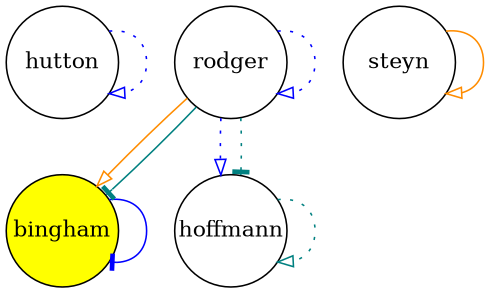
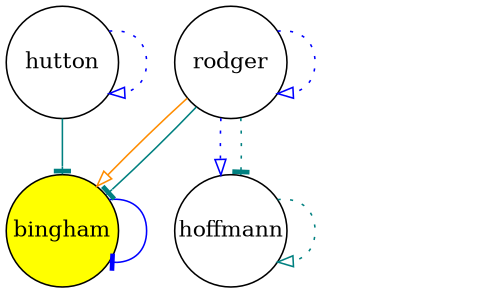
(399, 62) -> none
none -> (62, 142)
